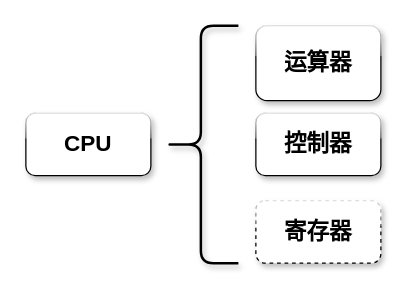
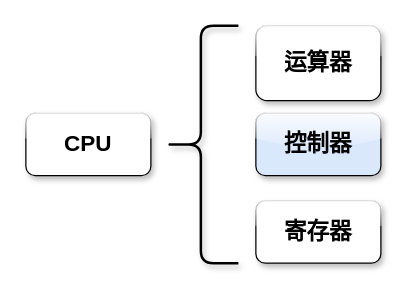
(318, 144) -> (318, 144)
(318, 232) -> (318, 232)
